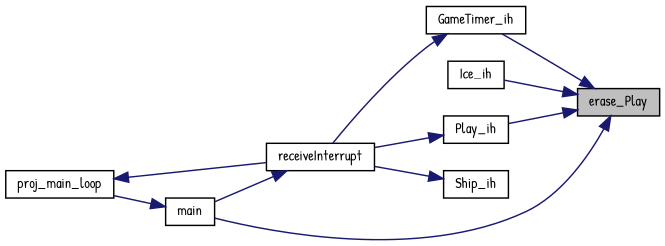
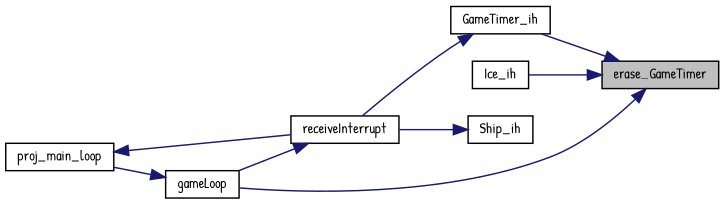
(619, 102) -> (660, 75)
(476, 130) -> none
(190, 212) -> (202, 184)
